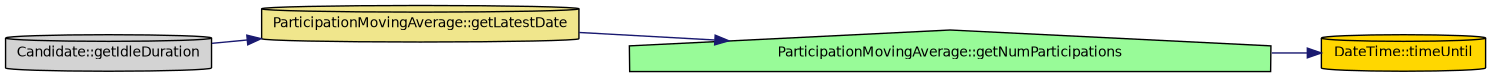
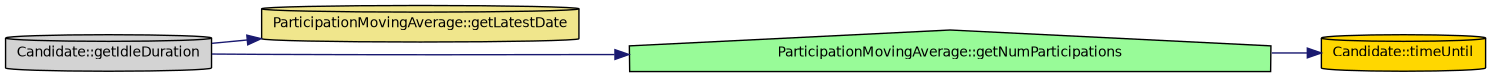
(647, 36) -> (413, 55)
(1403, 53) -> (1403, 53)
